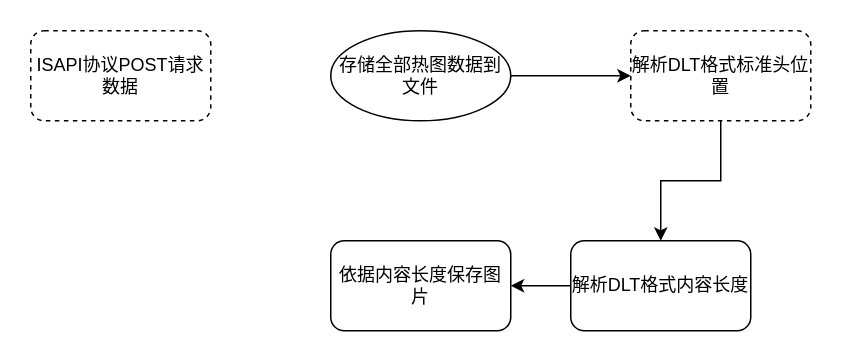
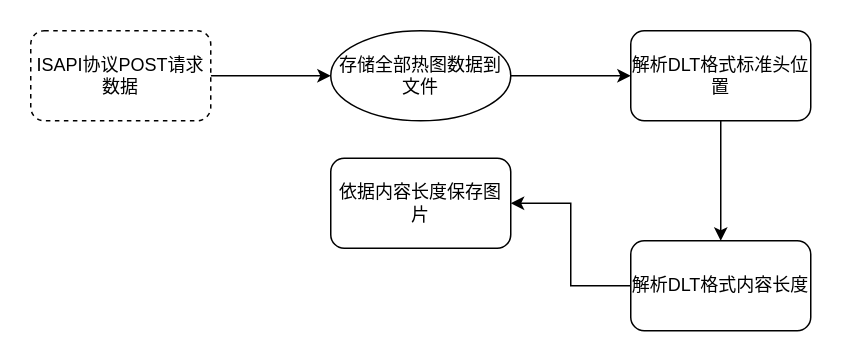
none -> (266, 76)
(721, 76) -> (721, 76)
(421, 286) -> (421, 203)
(661, 286) -> (721, 286)
